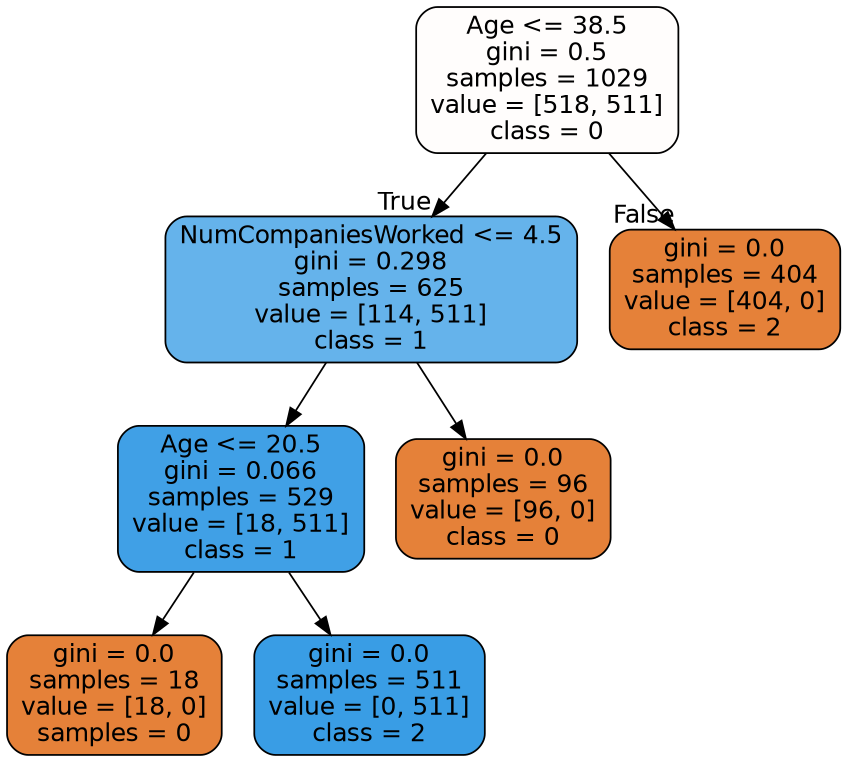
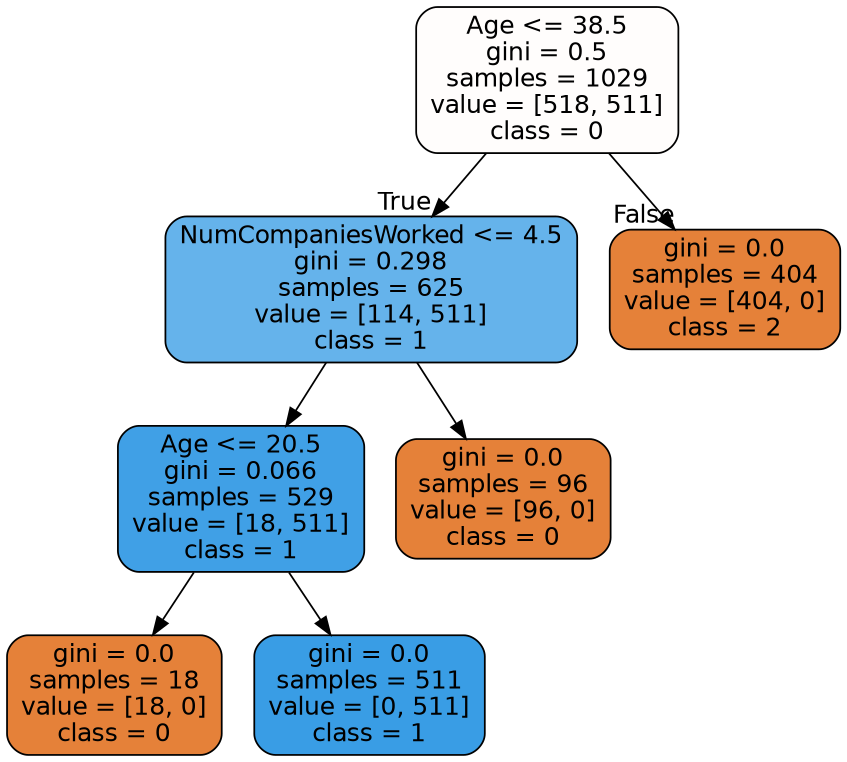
(114, 695) -> (114, 695)
(370, 695) -> (370, 695)
